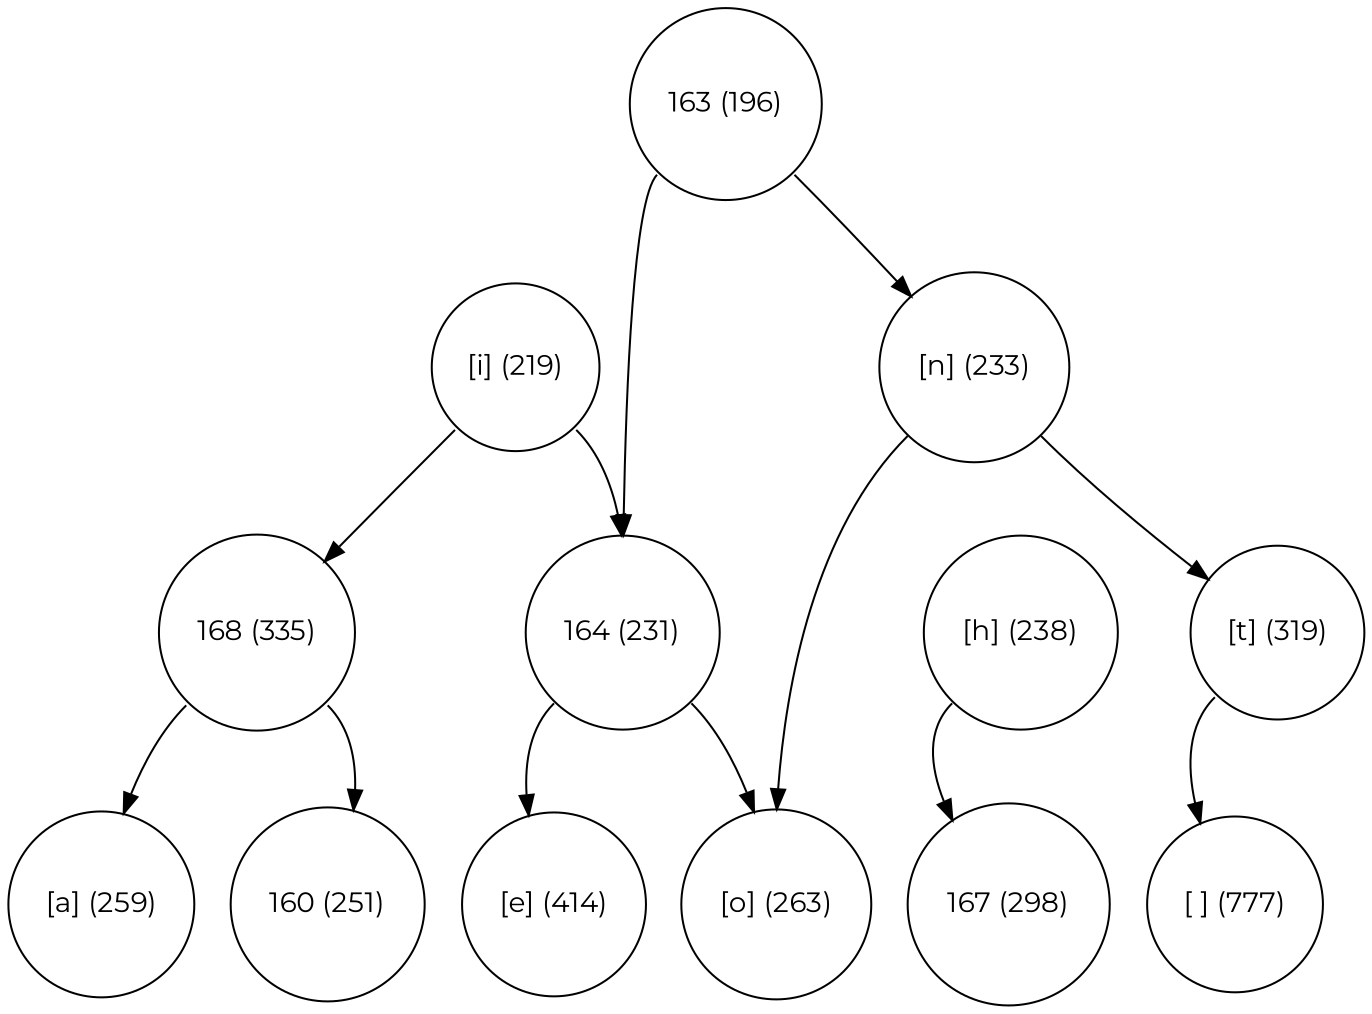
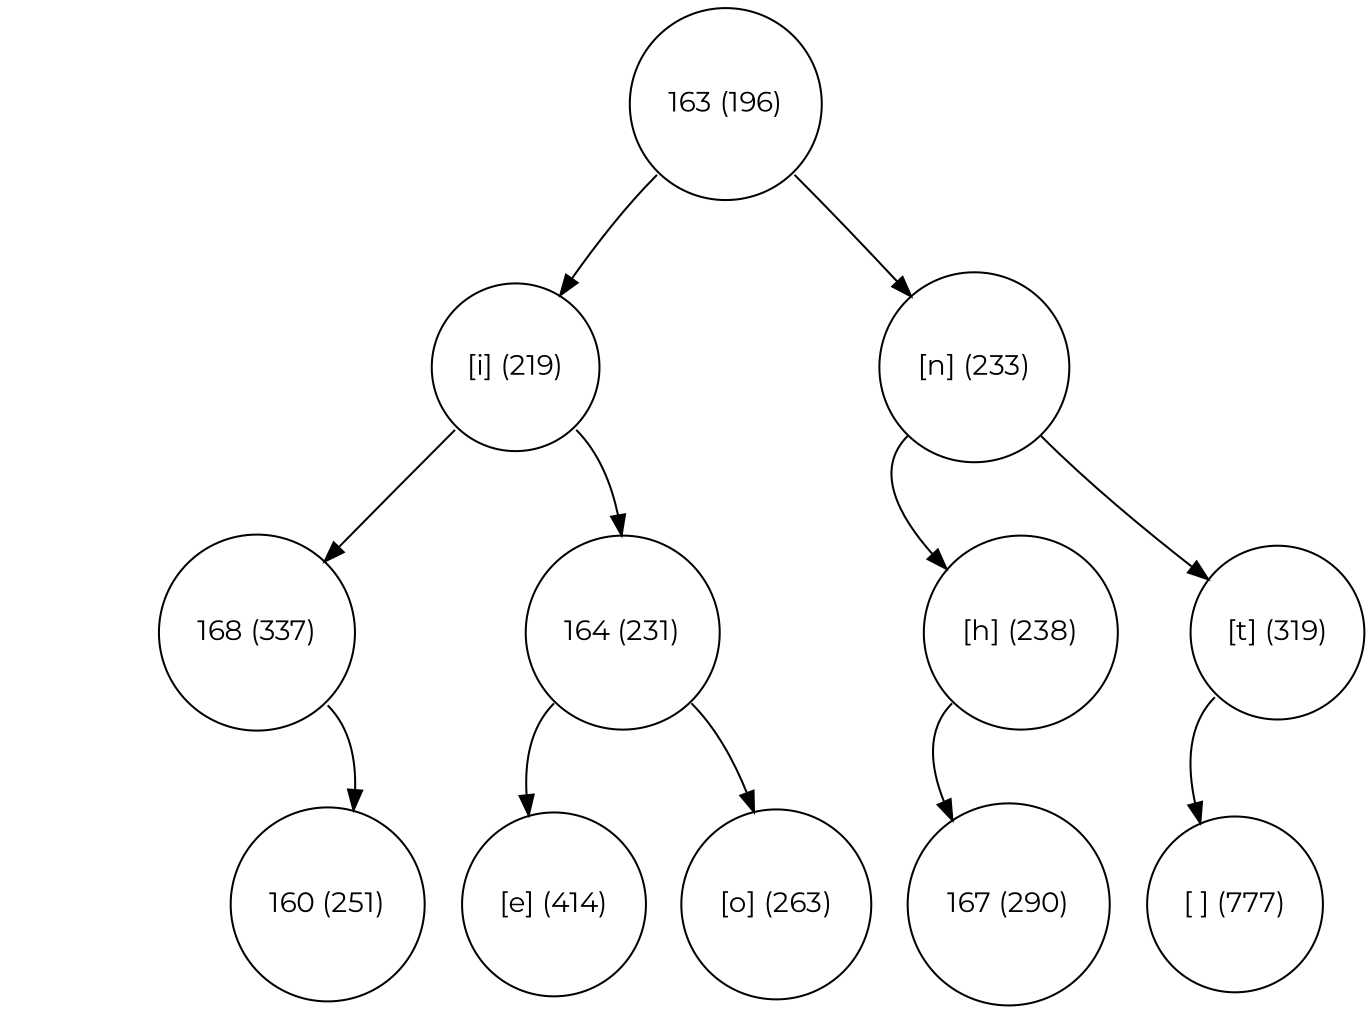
(630, 343) -> (613, 225)
(813, 601) -> (896, 498)
(257, 633) -> (257, 633)
(101, 904) -> none
(1009, 904) -> (1009, 904)
